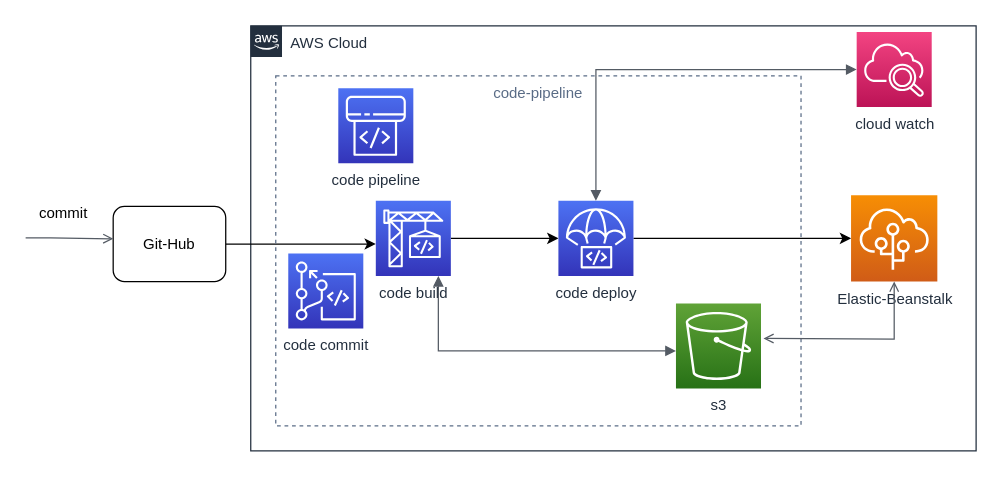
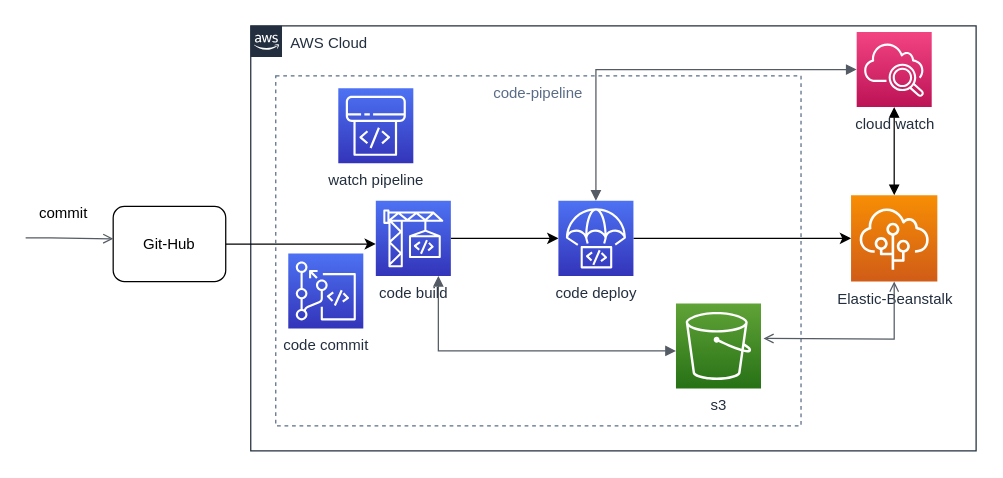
none -> (894, 151)
(376, 181) -> (376, 181)
